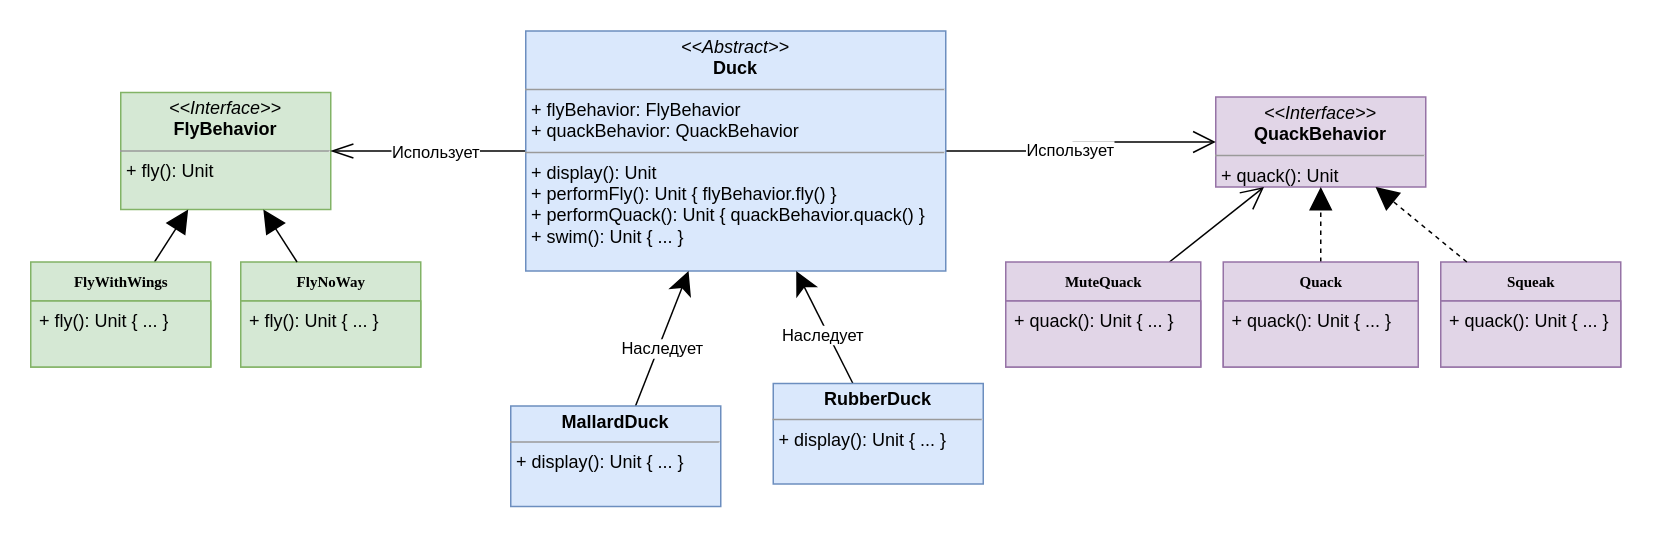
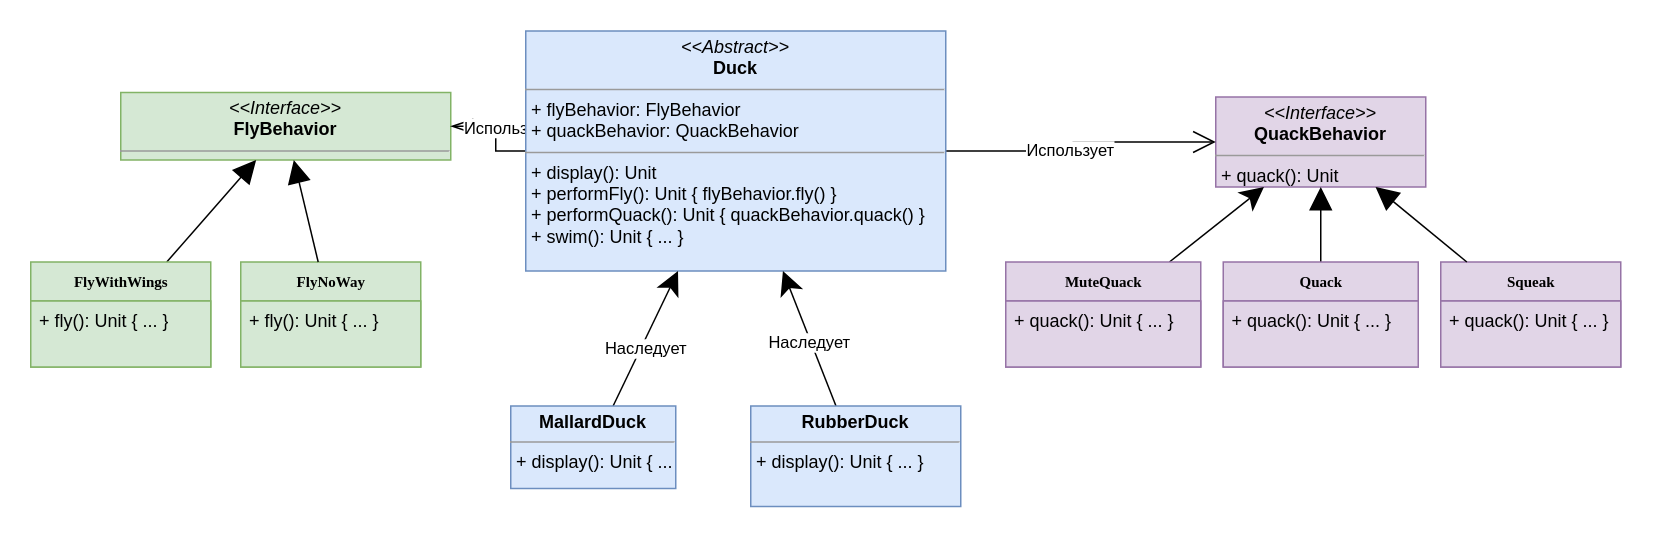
(226, 151) -> (286, 126)
(1254, 195) -> (1249, 199)
(1430, 231) -> (1430, 231)
(1321, 234) -> (1321, 234)
(878, 434) -> (856, 456)
(616, 456) -> (593, 447)
